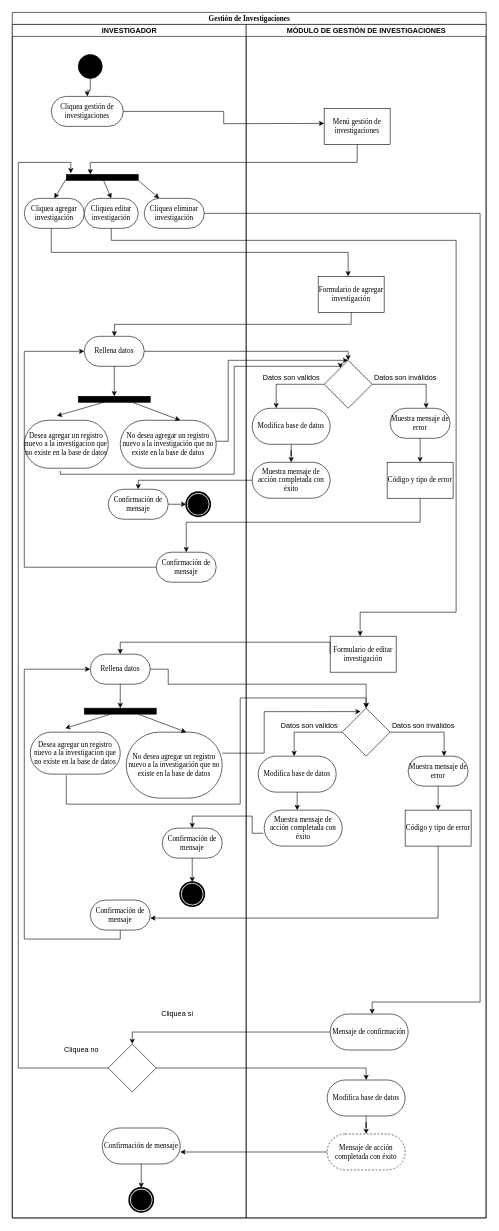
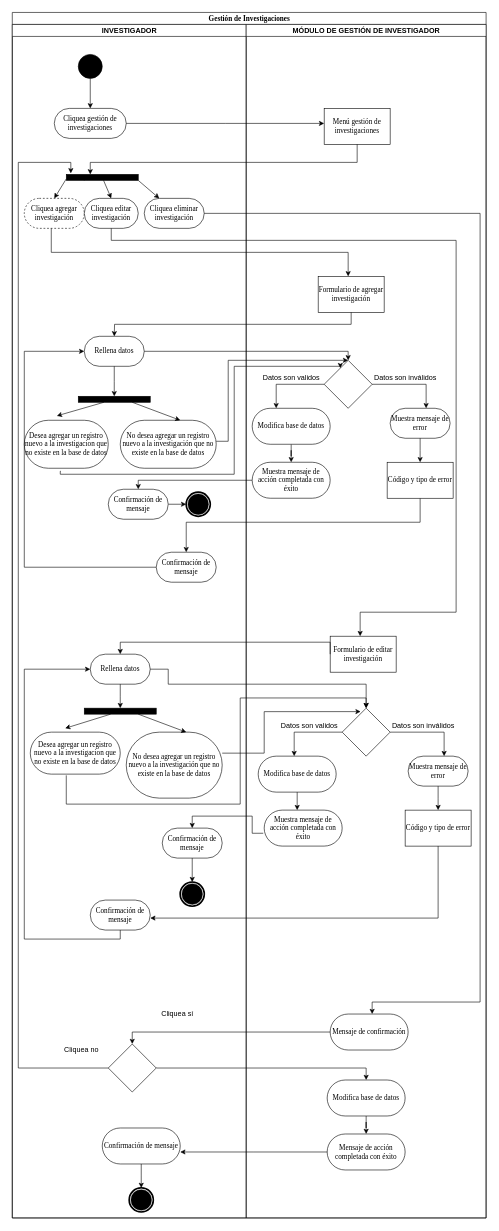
(367, 30) -> (367, 30)
(87, 111) -> (90, 123)
(54, 213) -> (54, 213)
(366, 1152) -> (366, 1152)
